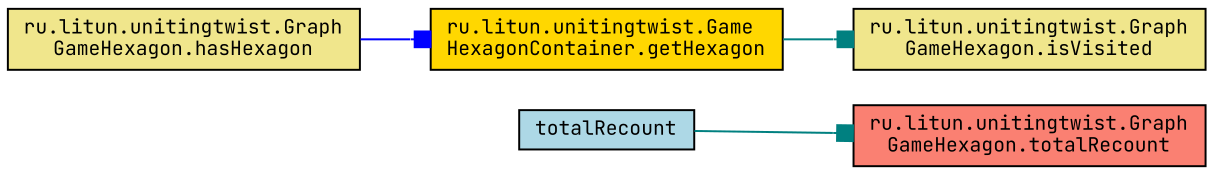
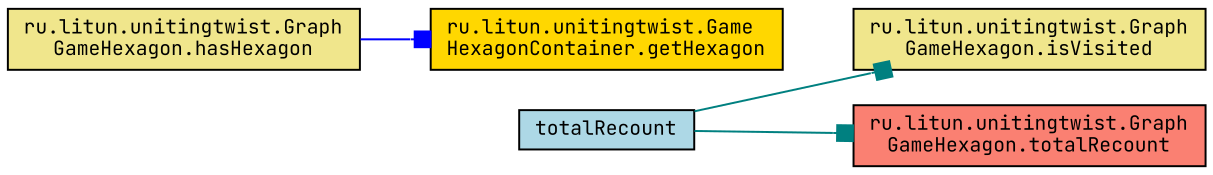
(808, 39) -> (783, 92)
